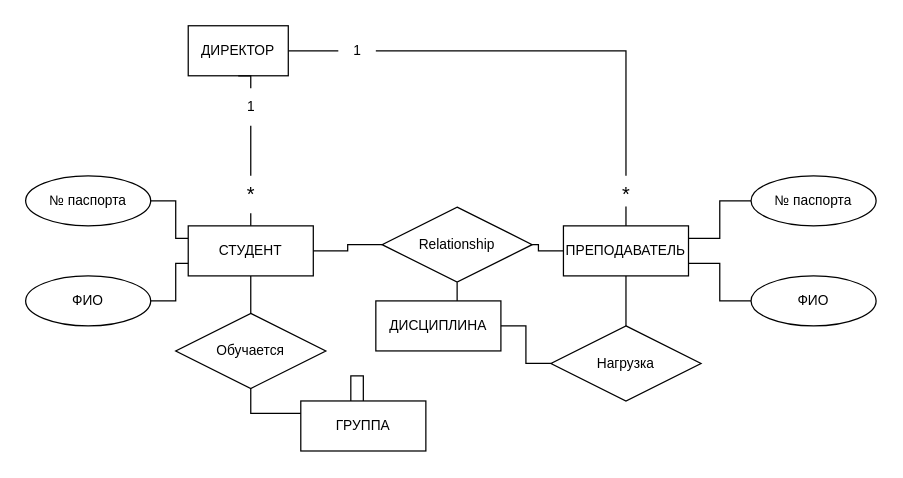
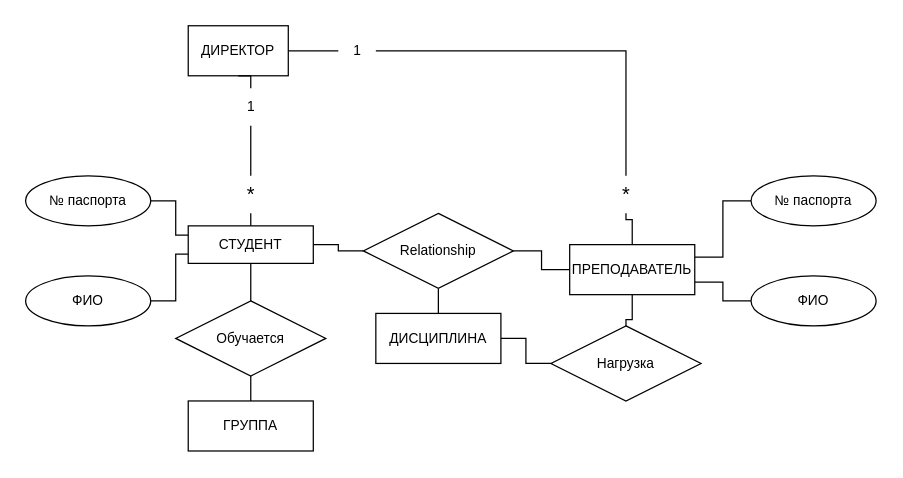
(457, 244) -> (438, 251)
(251, 251) -> (251, 244)
(626, 251) -> (632, 269)
(438, 326) -> (438, 338)
(251, 351) -> (251, 338)
(363, 426) -> (251, 426)
